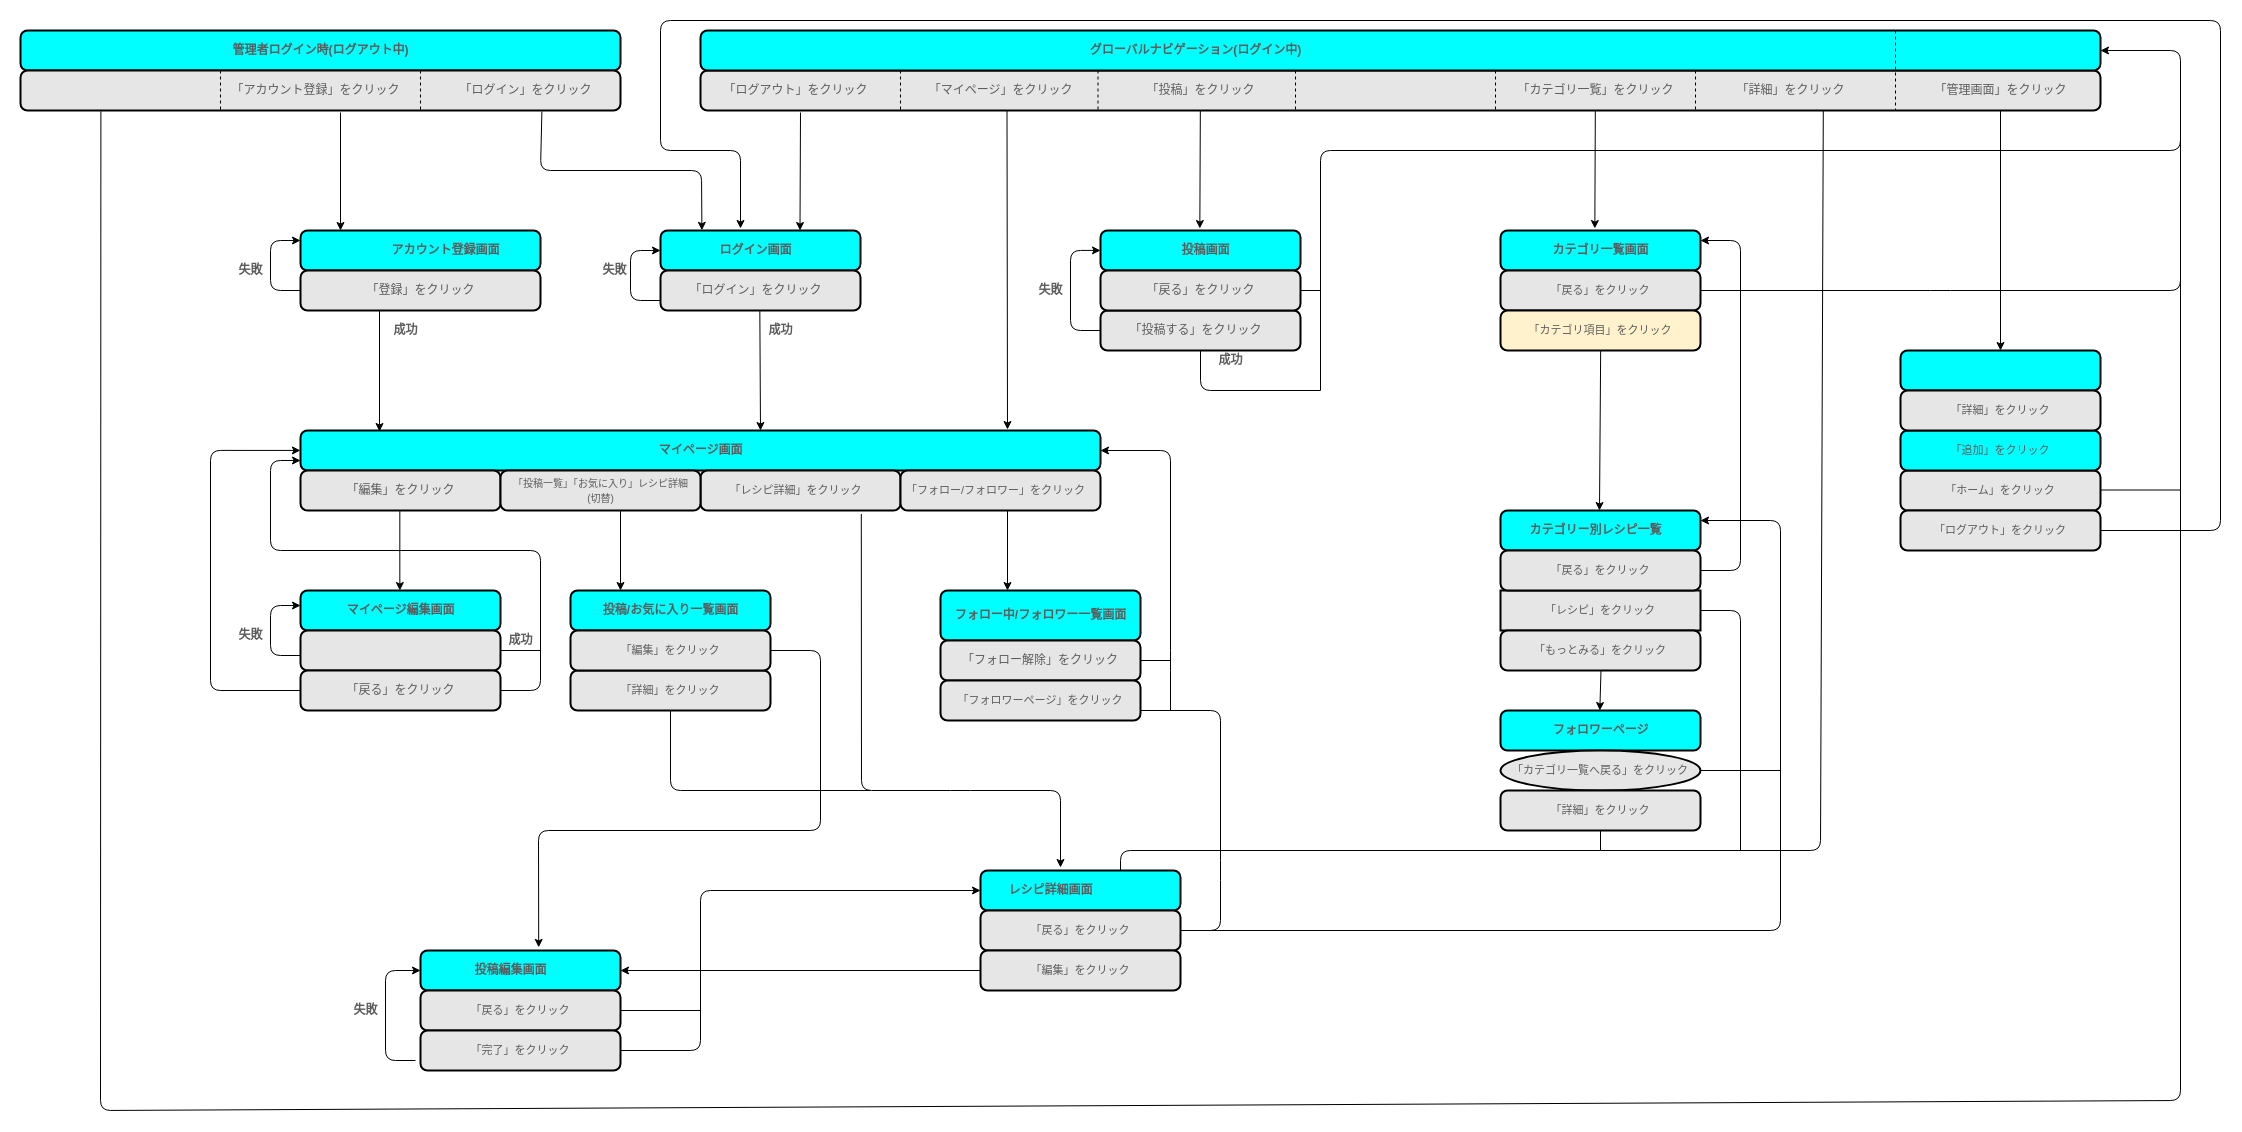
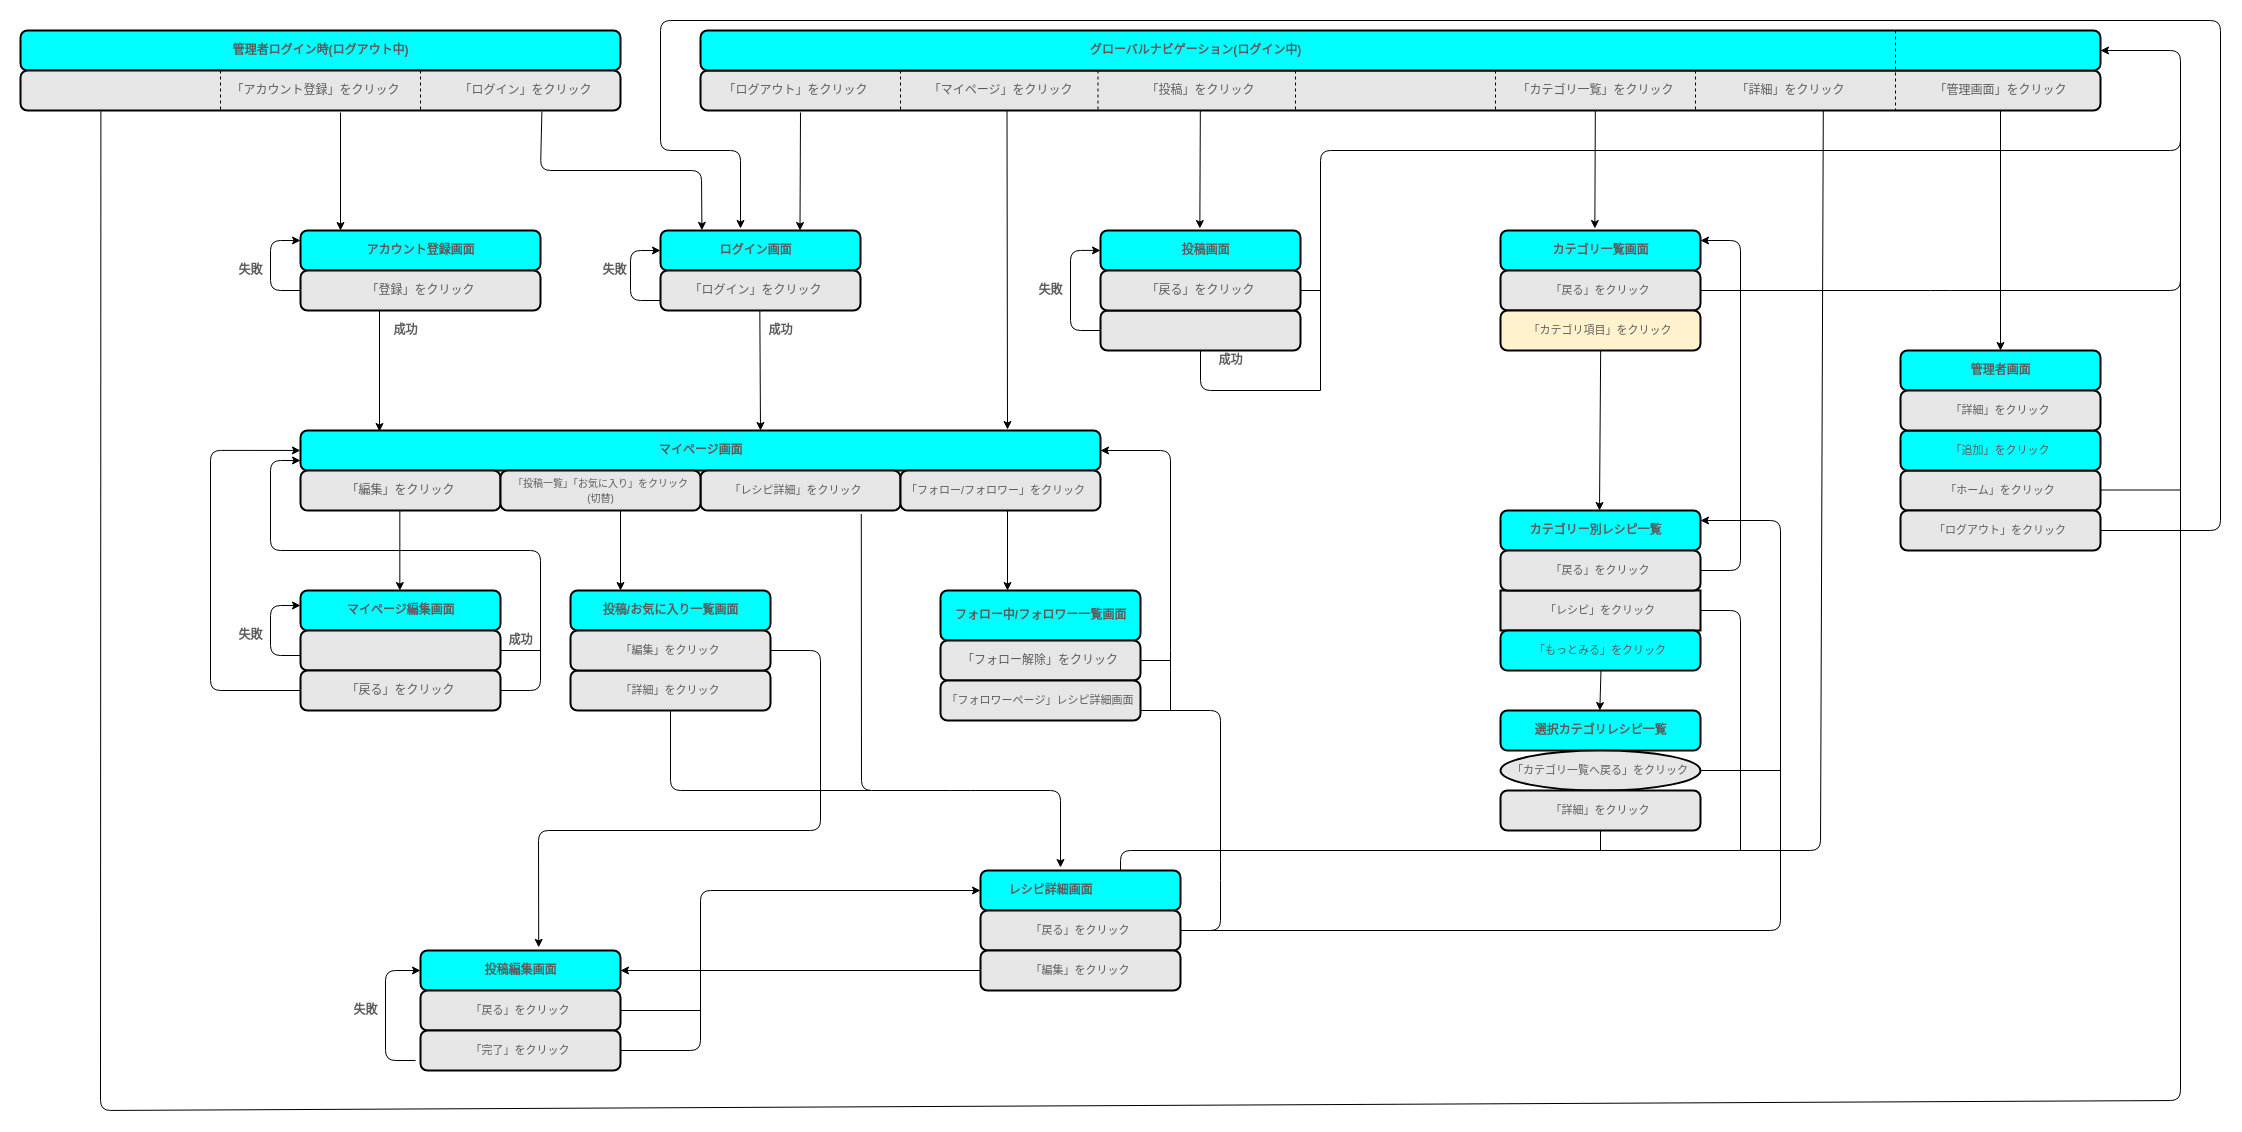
(446, 251) -> (421, 251)
(1196, 331) -> none
none -> (2001, 371)
(601, 491) -> (601, 491)
(1601, 651) -> (1601, 651)
(1041, 701) -> (1041, 701)
(1601, 731) -> (1601, 731)
(511, 971) -> (521, 971)
